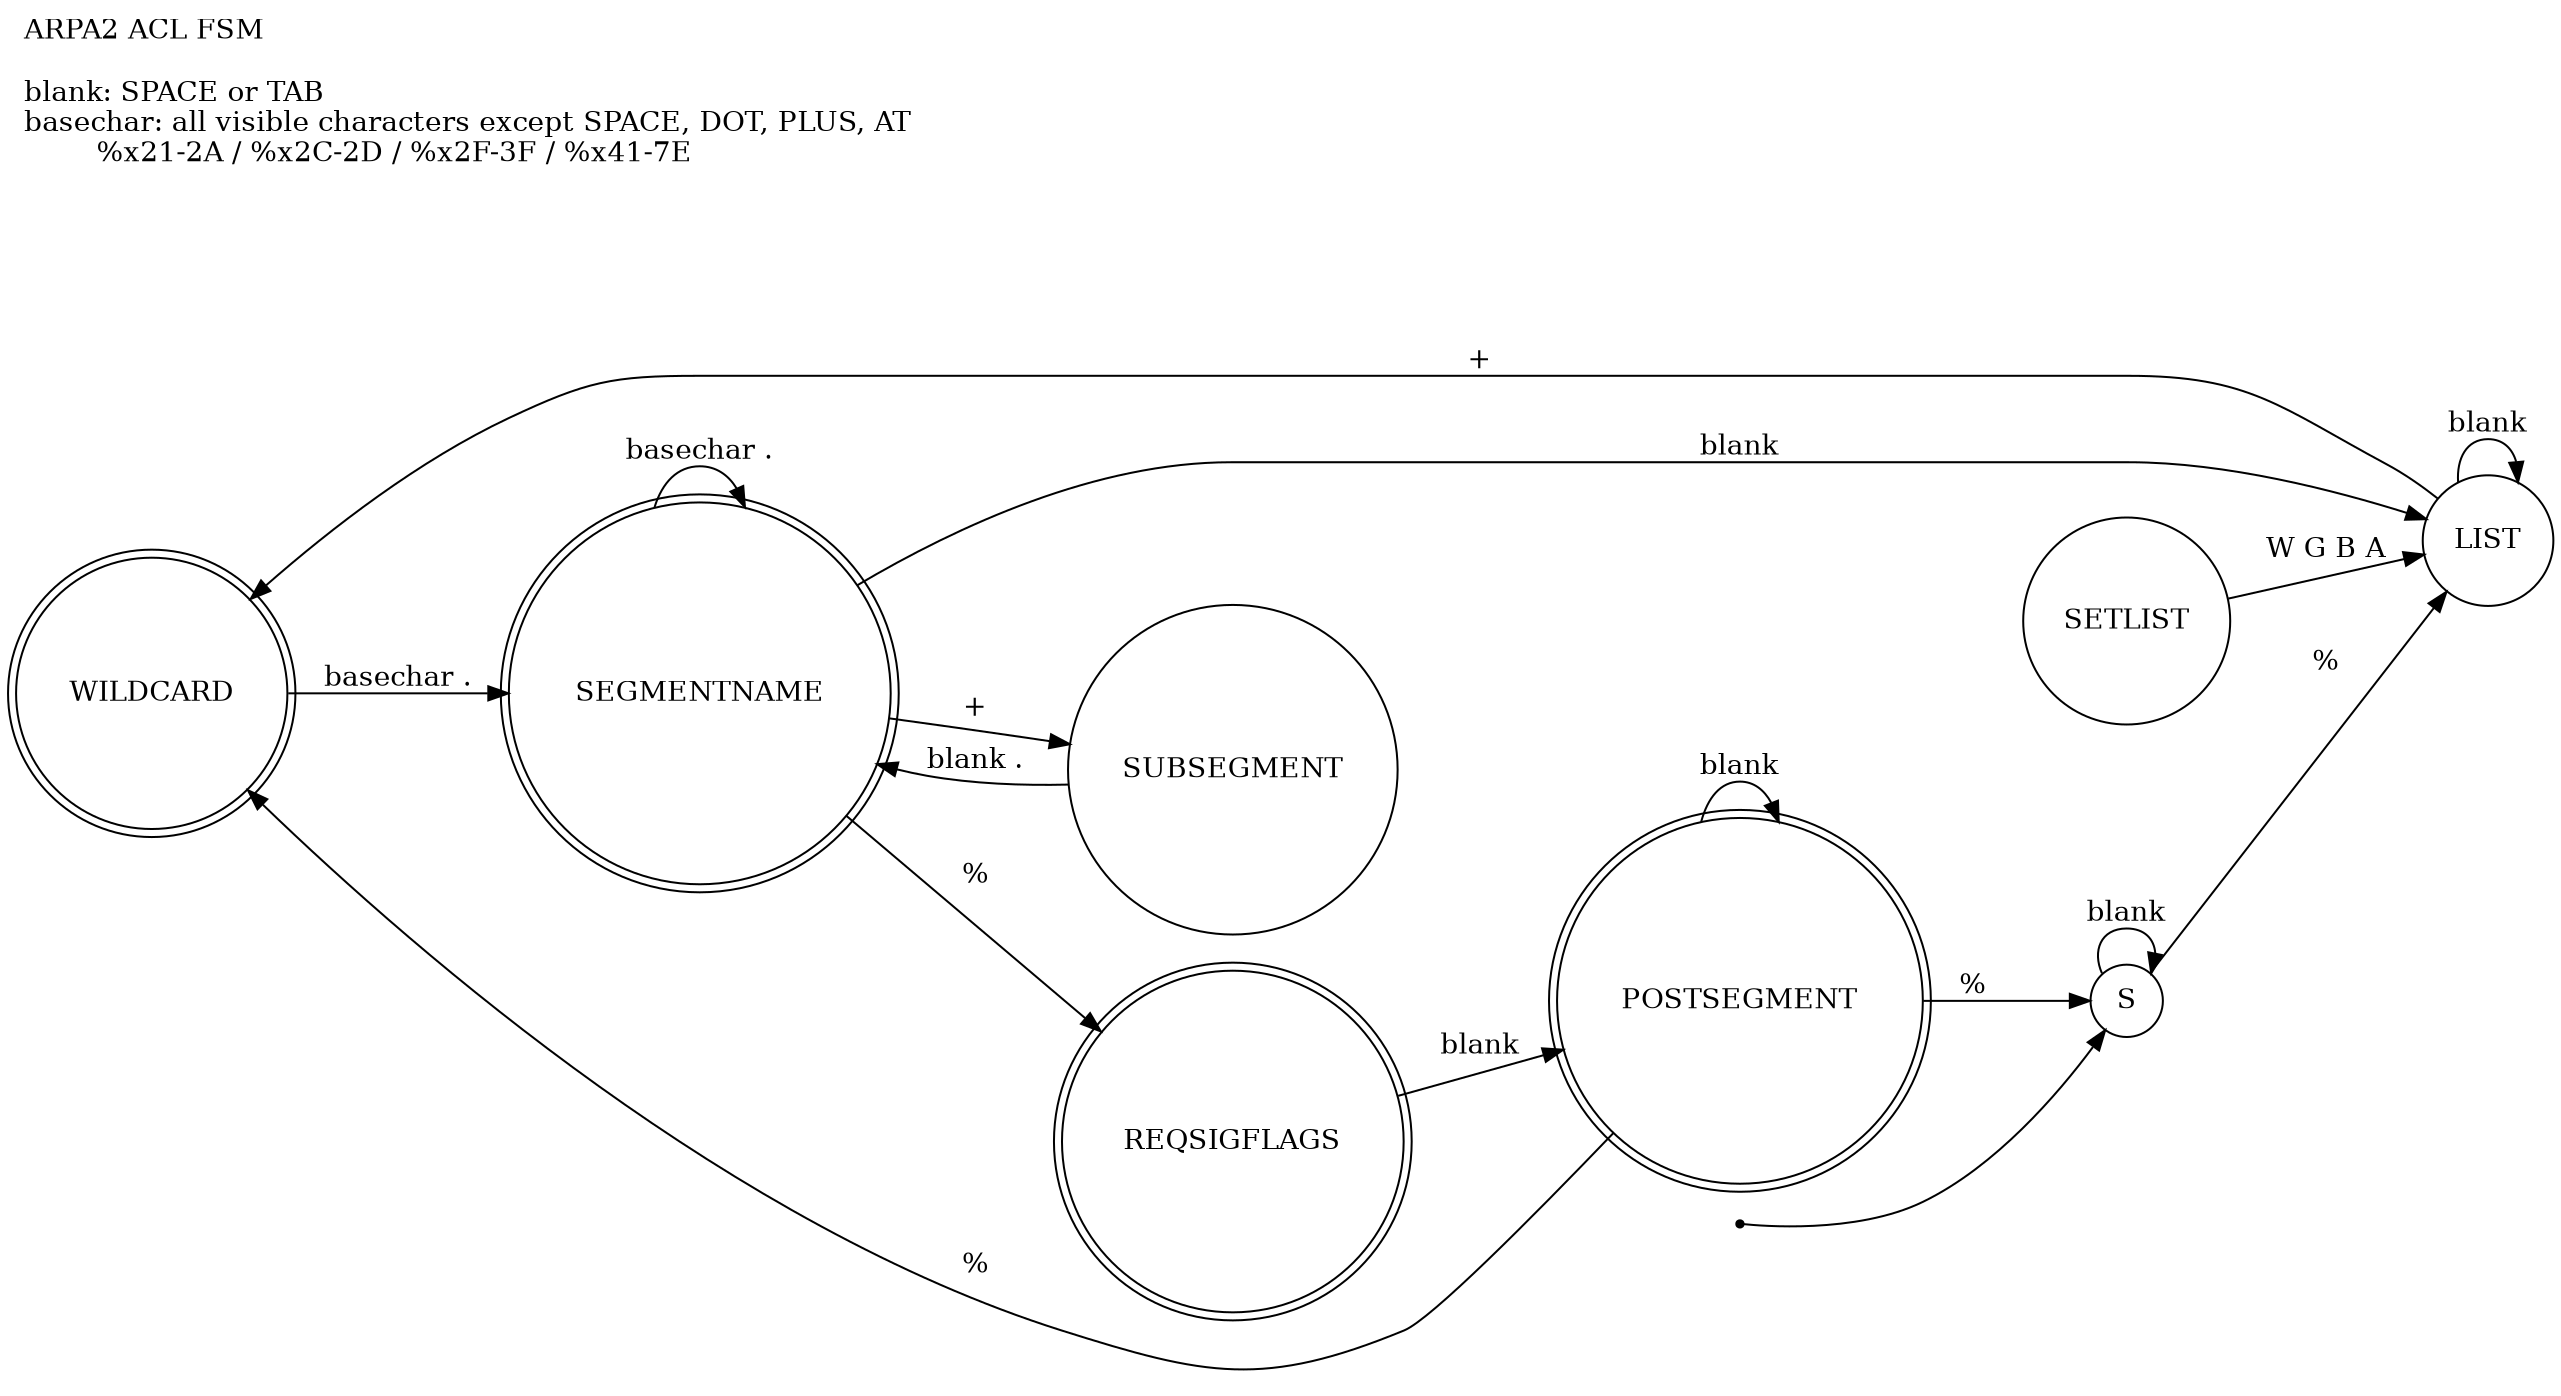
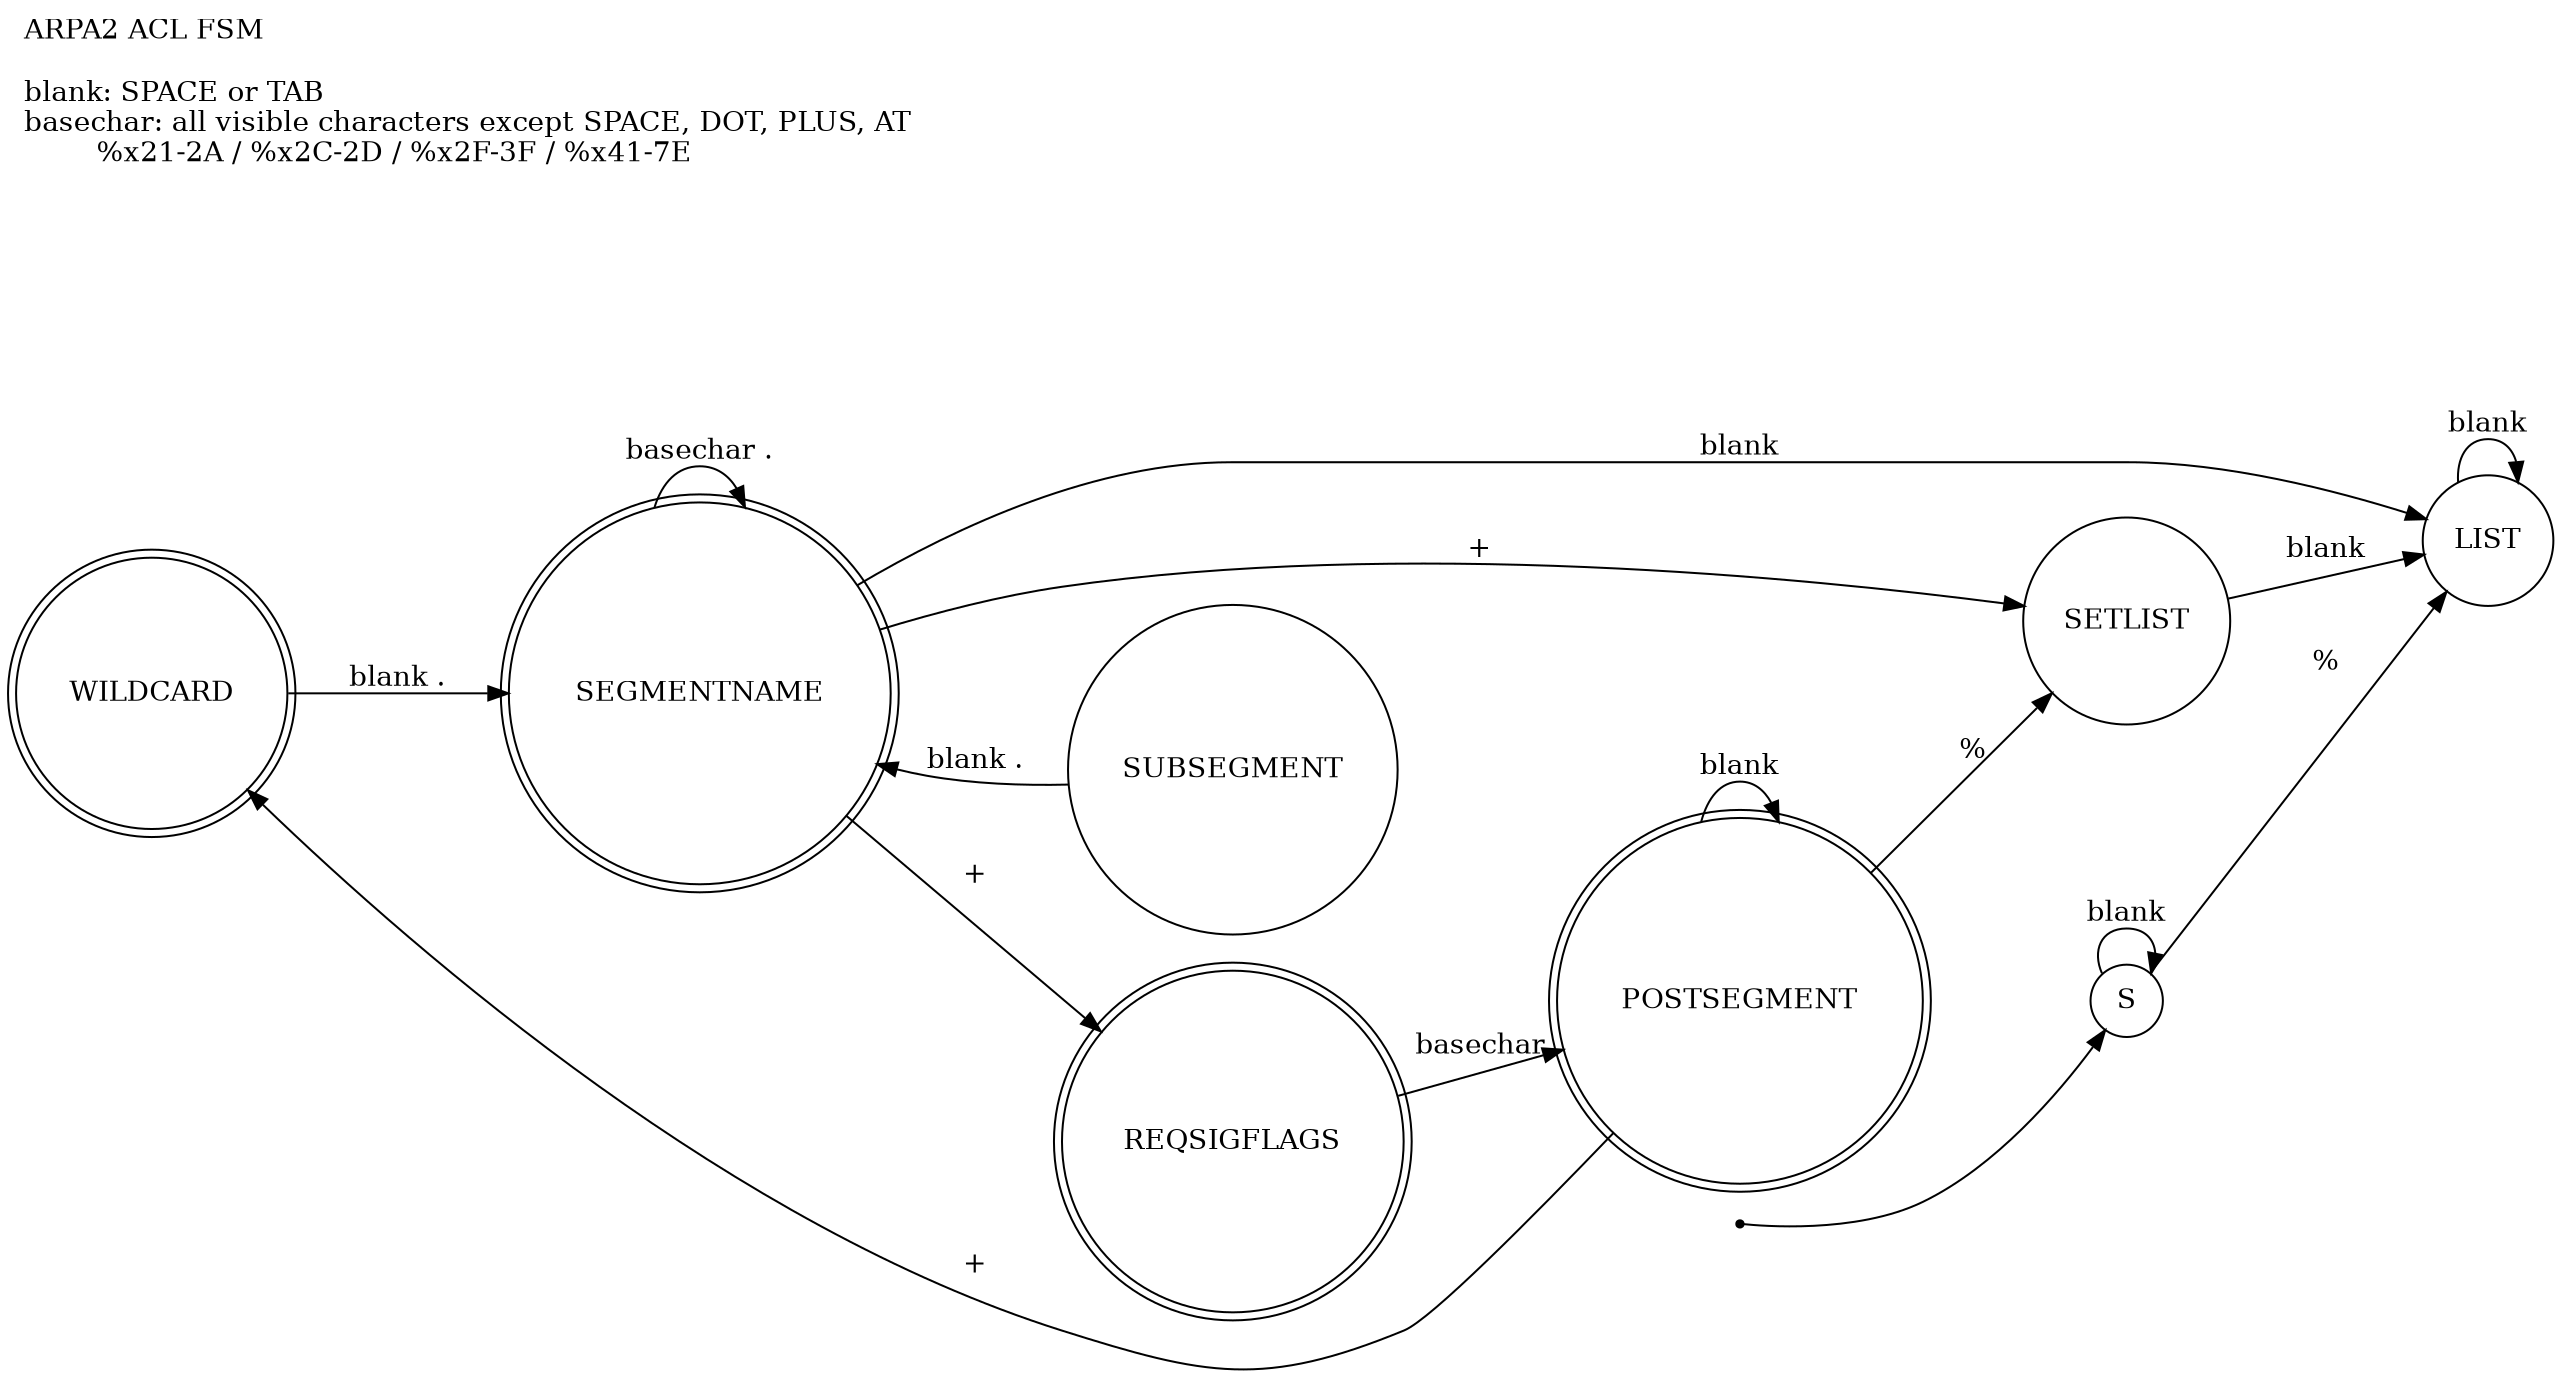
(1337, 376) -> none
(2326, 550) -> (2326, 550)
(398, 678) -> (398, 678)
(969, 730) -> (1440, 564)
(976, 875) -> (976, 875)
(1996, 1001) -> (1954, 790)
(1481, 1046) -> (1481, 1046)
(976, 1265) -> (976, 1265)
